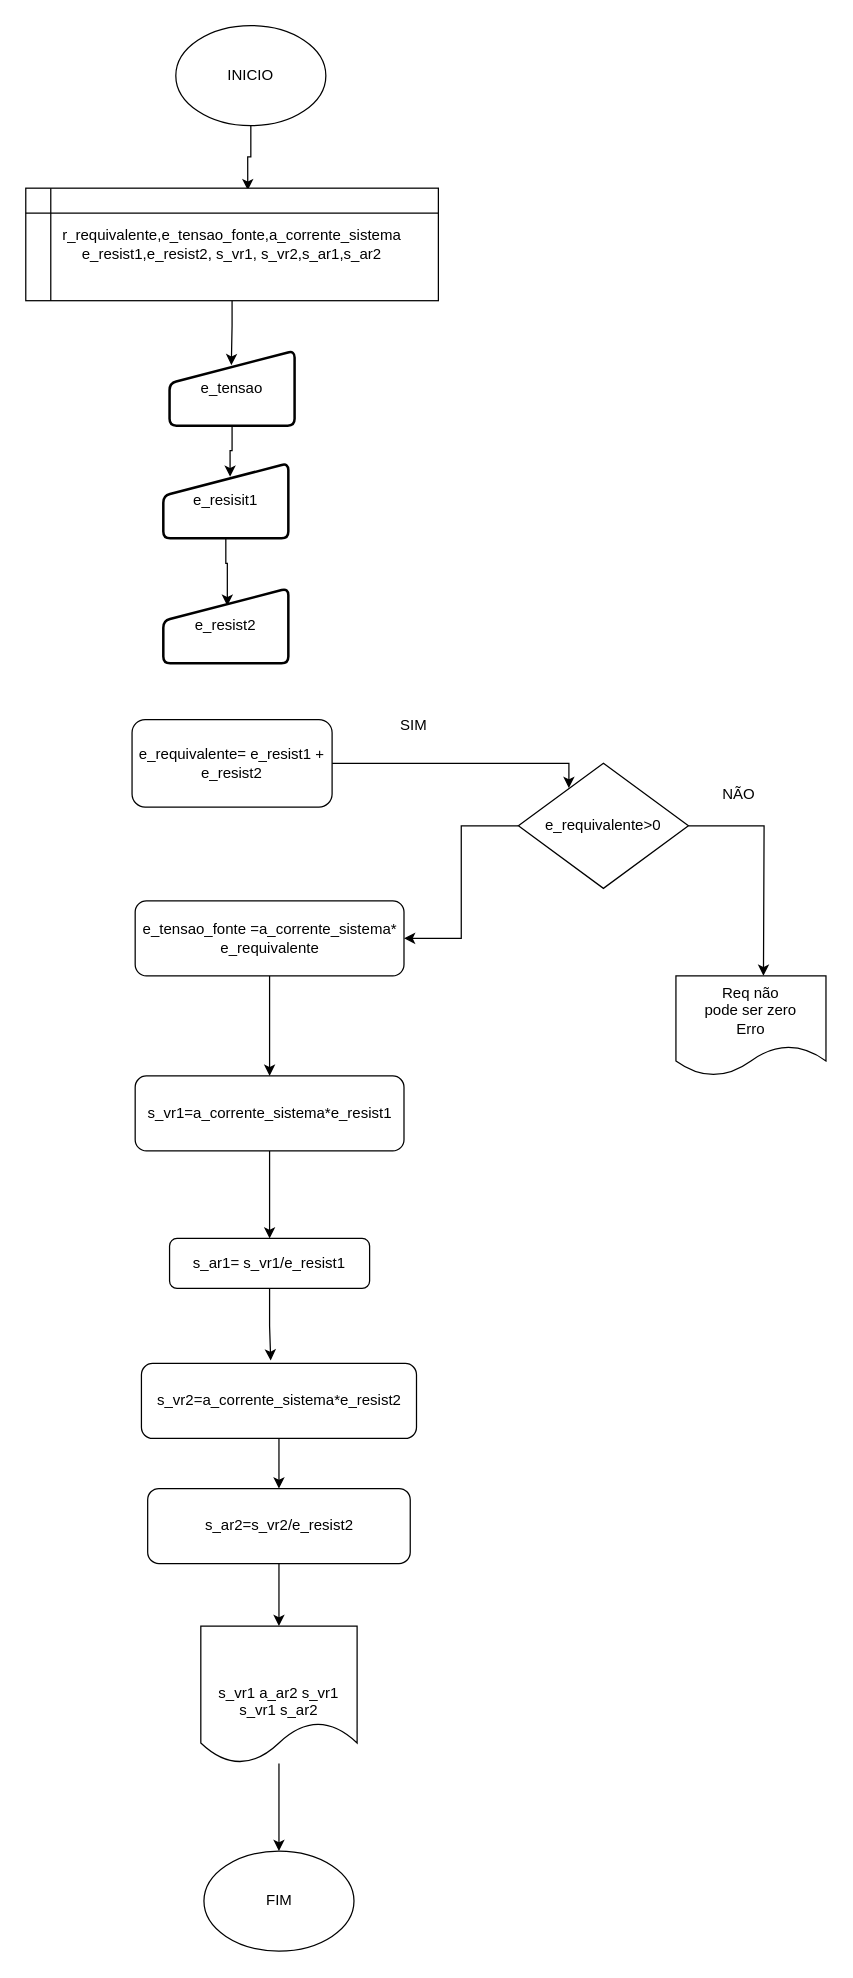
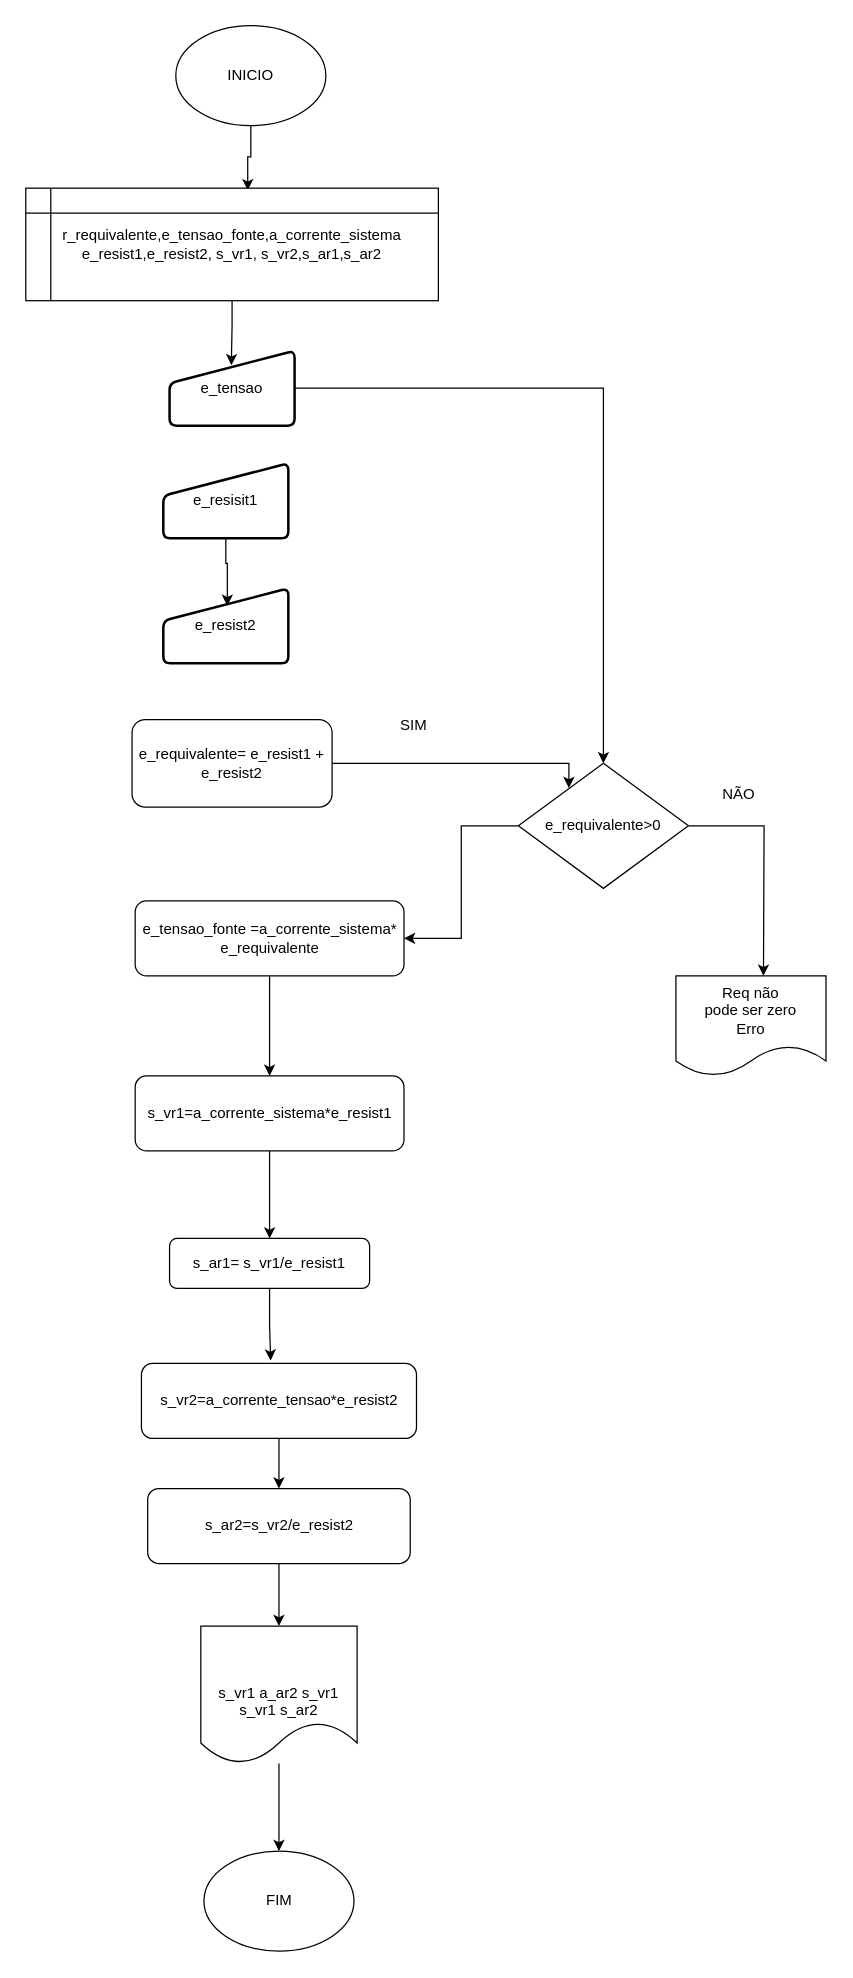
(232, 448) -> (603, 417)
(279, 1401) -> (279, 1401)
